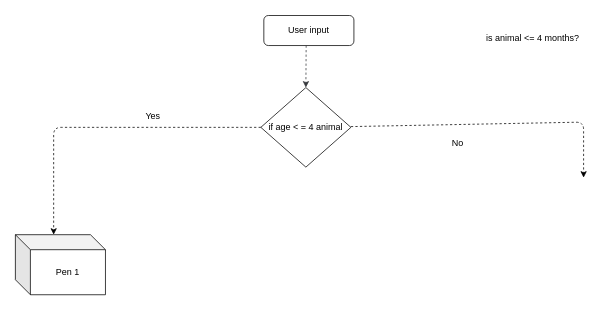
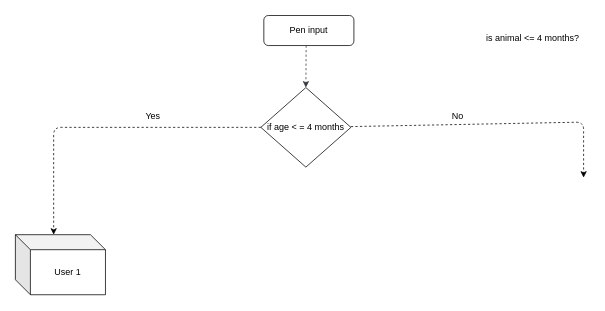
(309, 30) -> (309, 30)
(306, 127) -> (306, 127)
(457, 143) -> (457, 117)
(68, 272) -> (68, 272)
